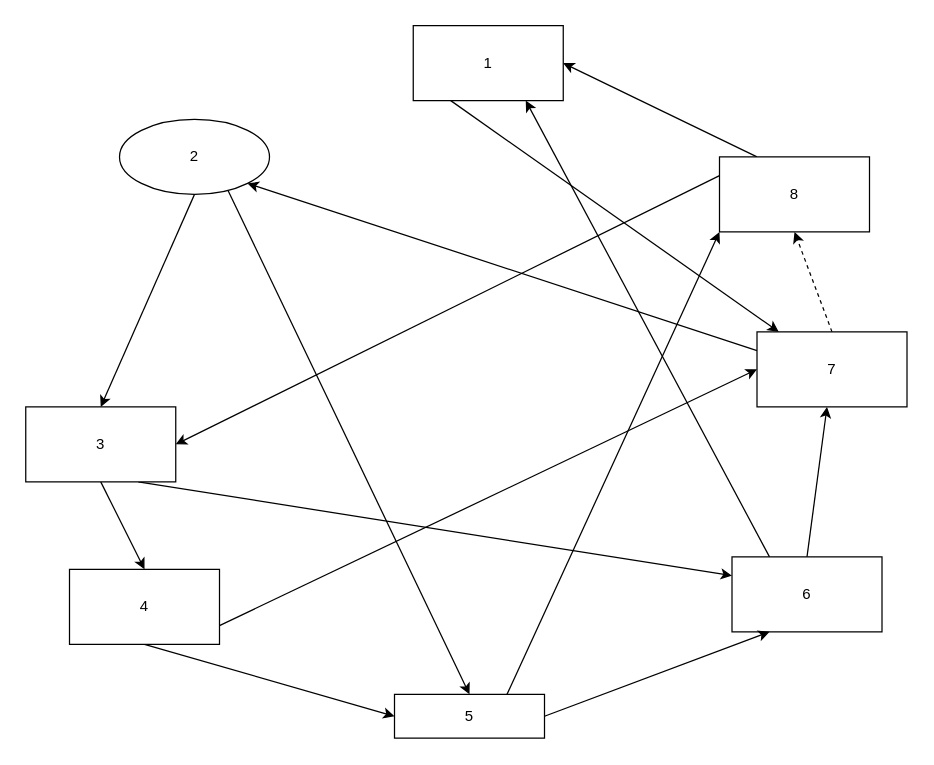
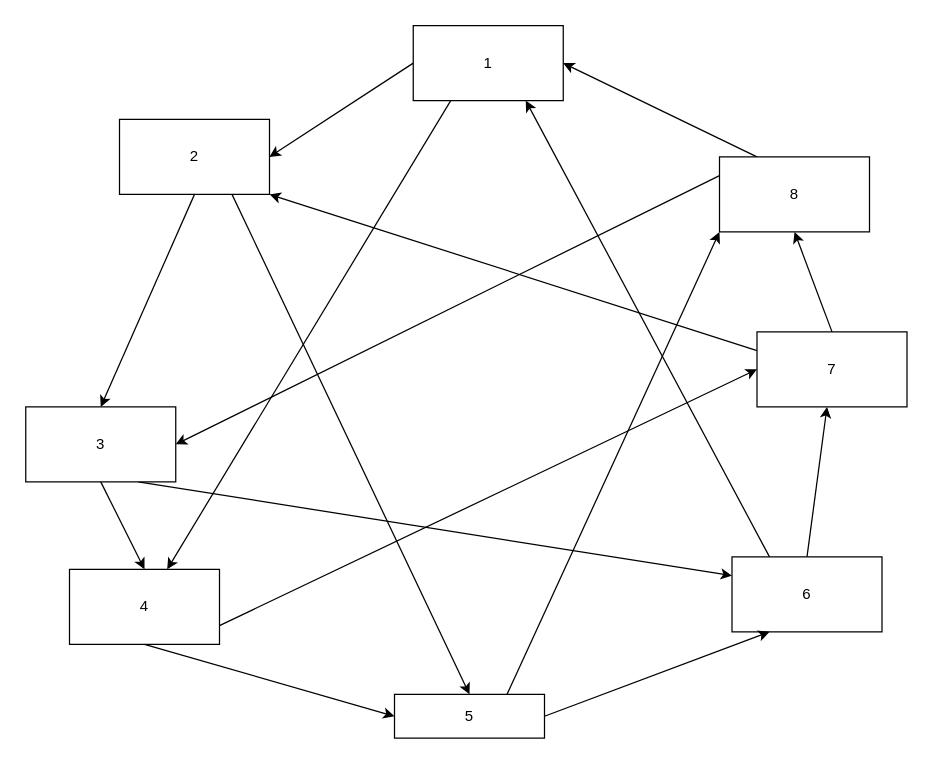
none -> (345, 108)
(194, 157) -> (194, 157)
(673, 258) -> (236, 455)
(814, 285) -> (814, 285)
